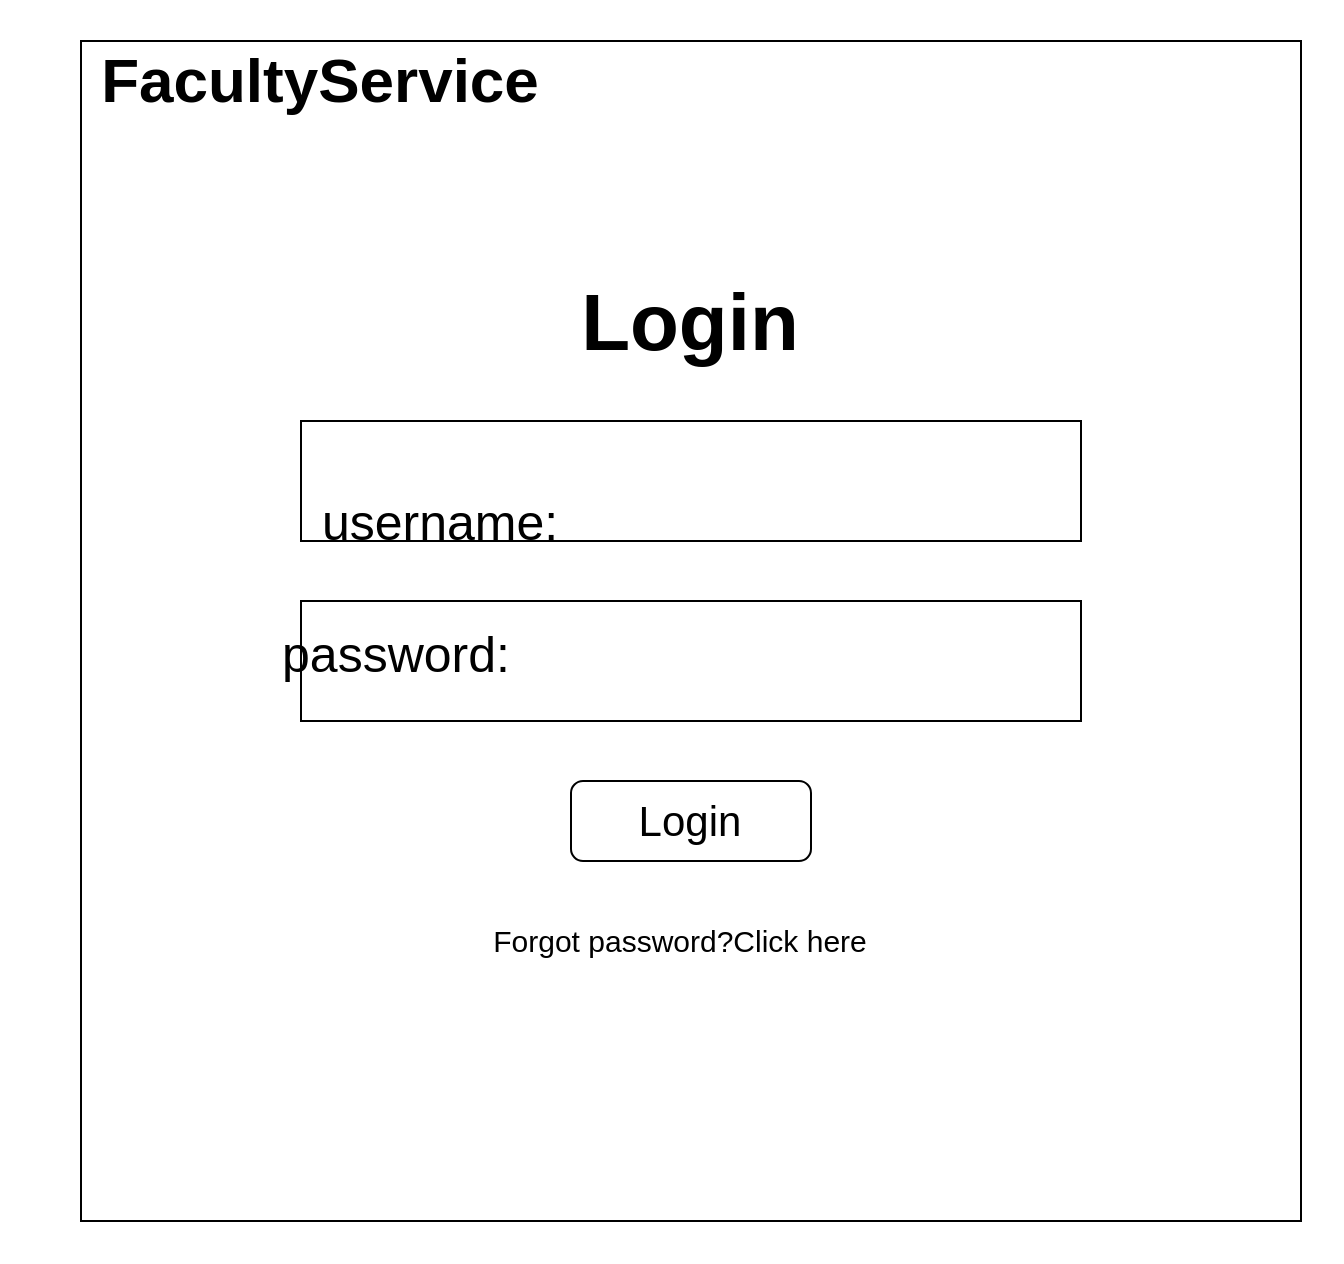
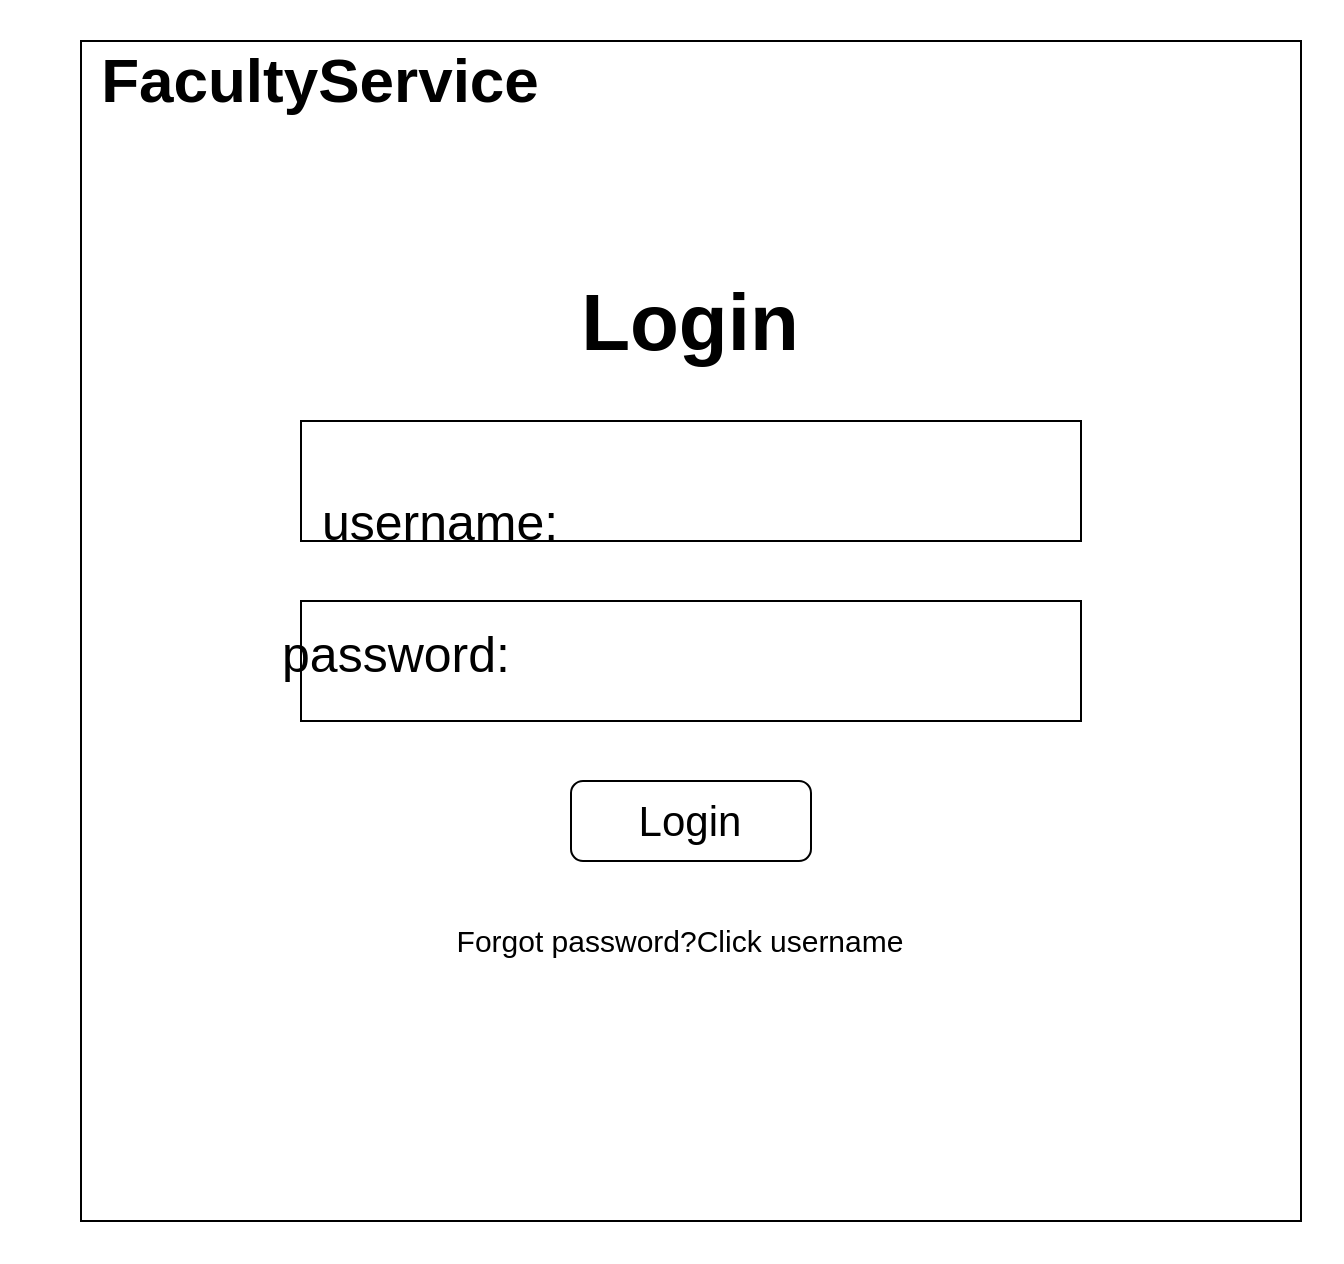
(681, 941) -> (681, 941)
